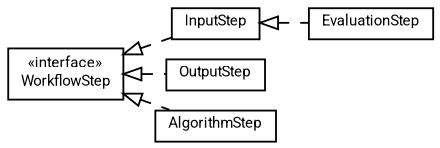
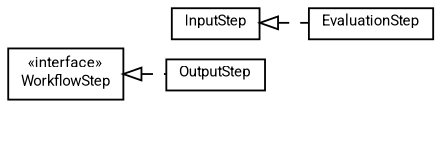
(156, 43) -> none
(216, 125) -> none
